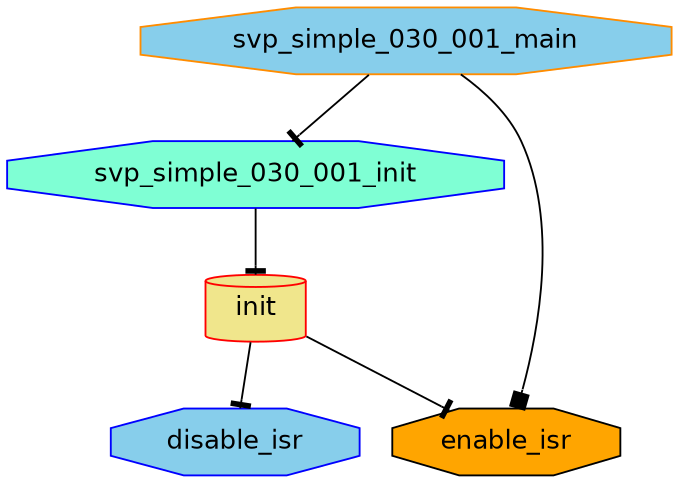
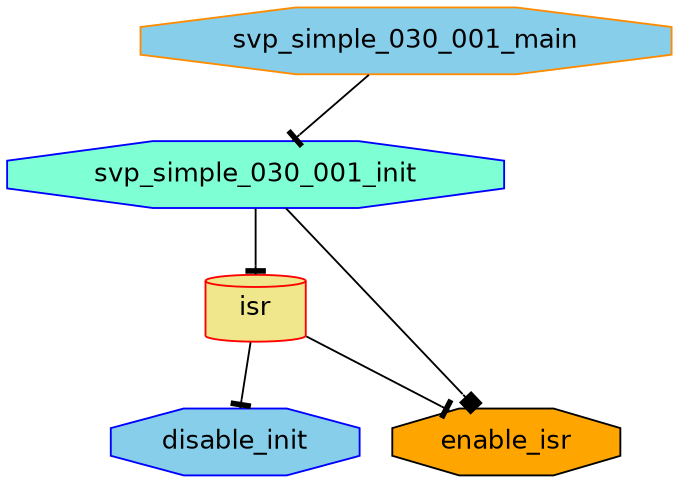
(541, 219) -> (374, 301)
(256, 308) -> (256, 308)
(235, 442) -> (235, 442)
